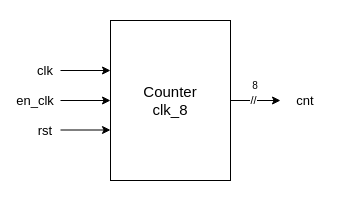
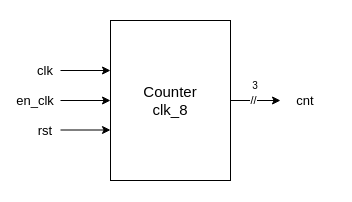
(256, 86) -> (256, 86)
